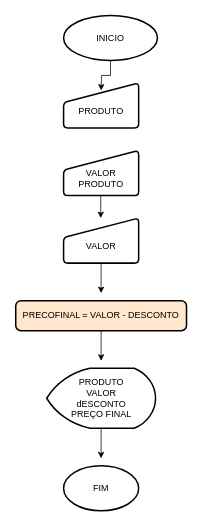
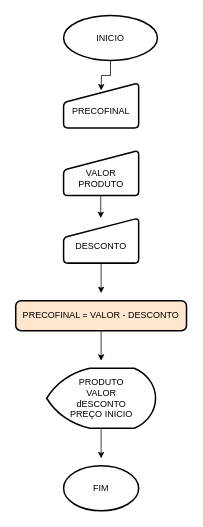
(101, 105) -> (101, 105)
(101, 240) -> (101, 240)
(101, 398) -> (101, 398)
